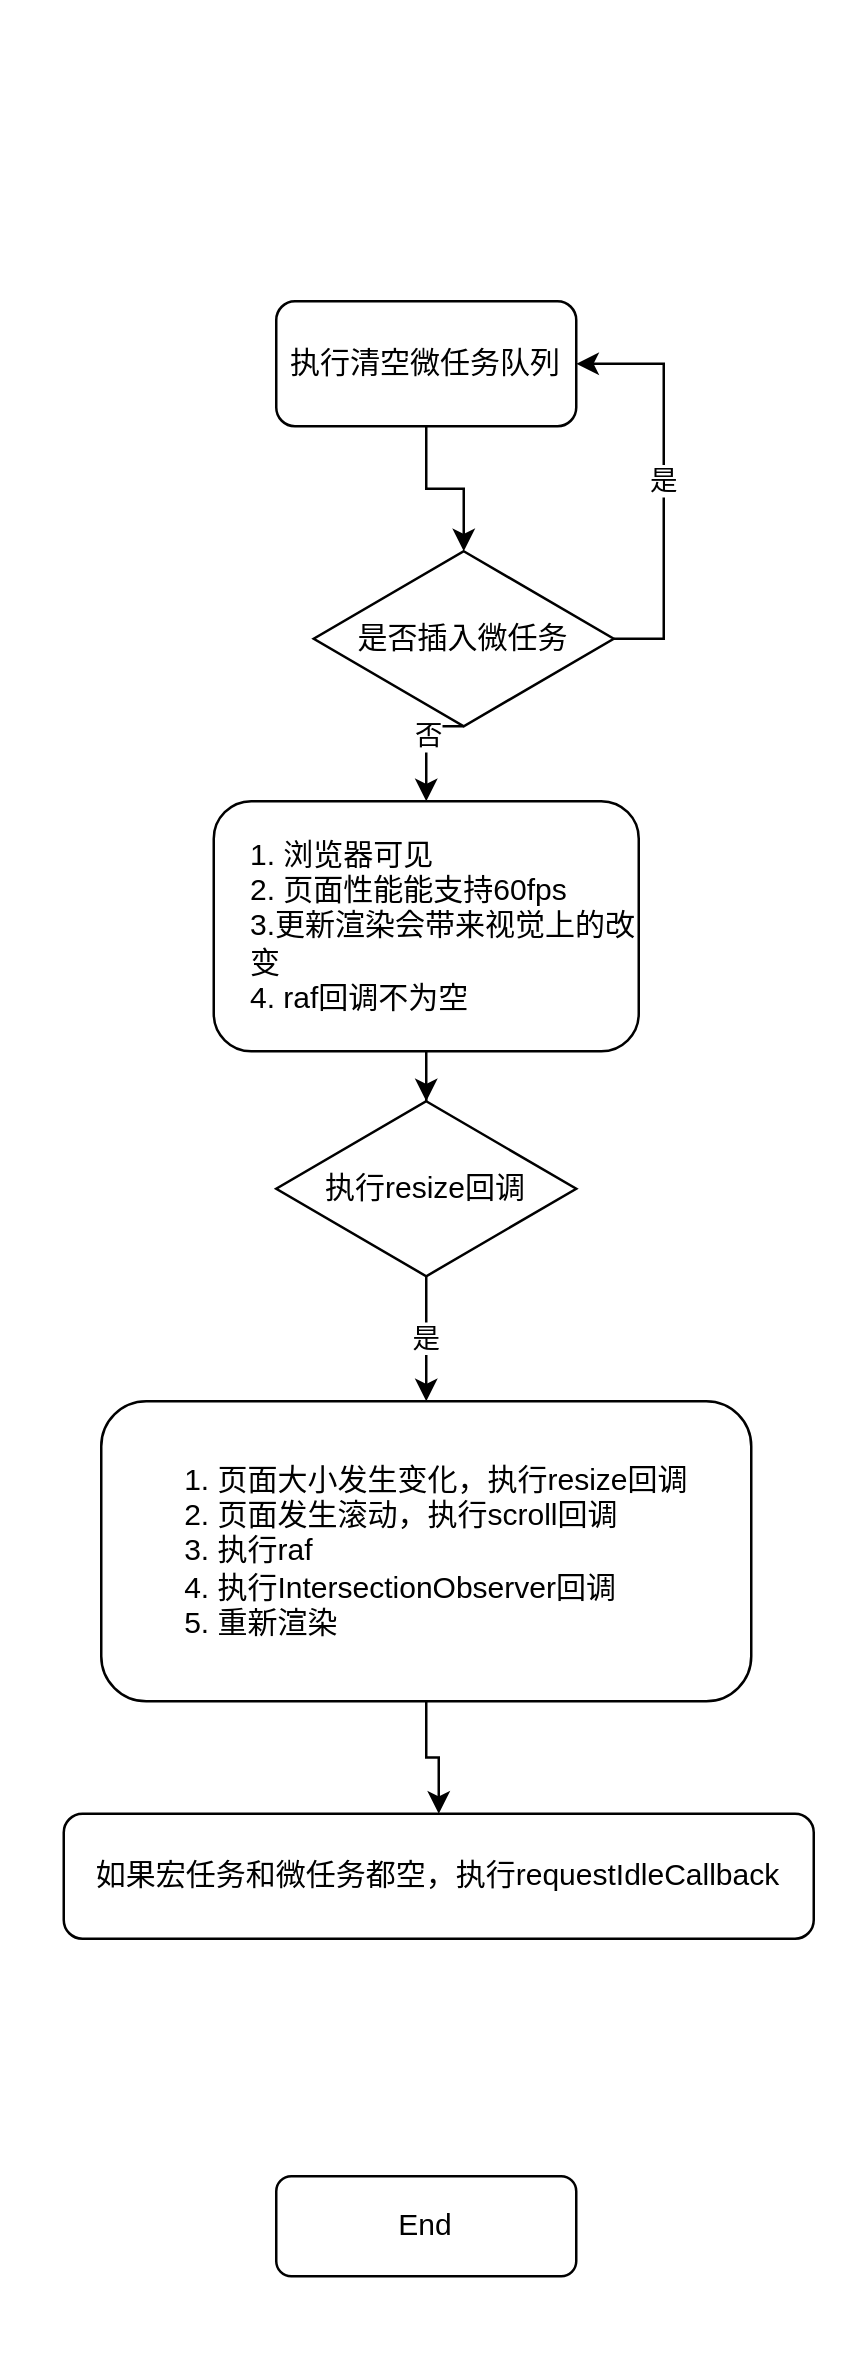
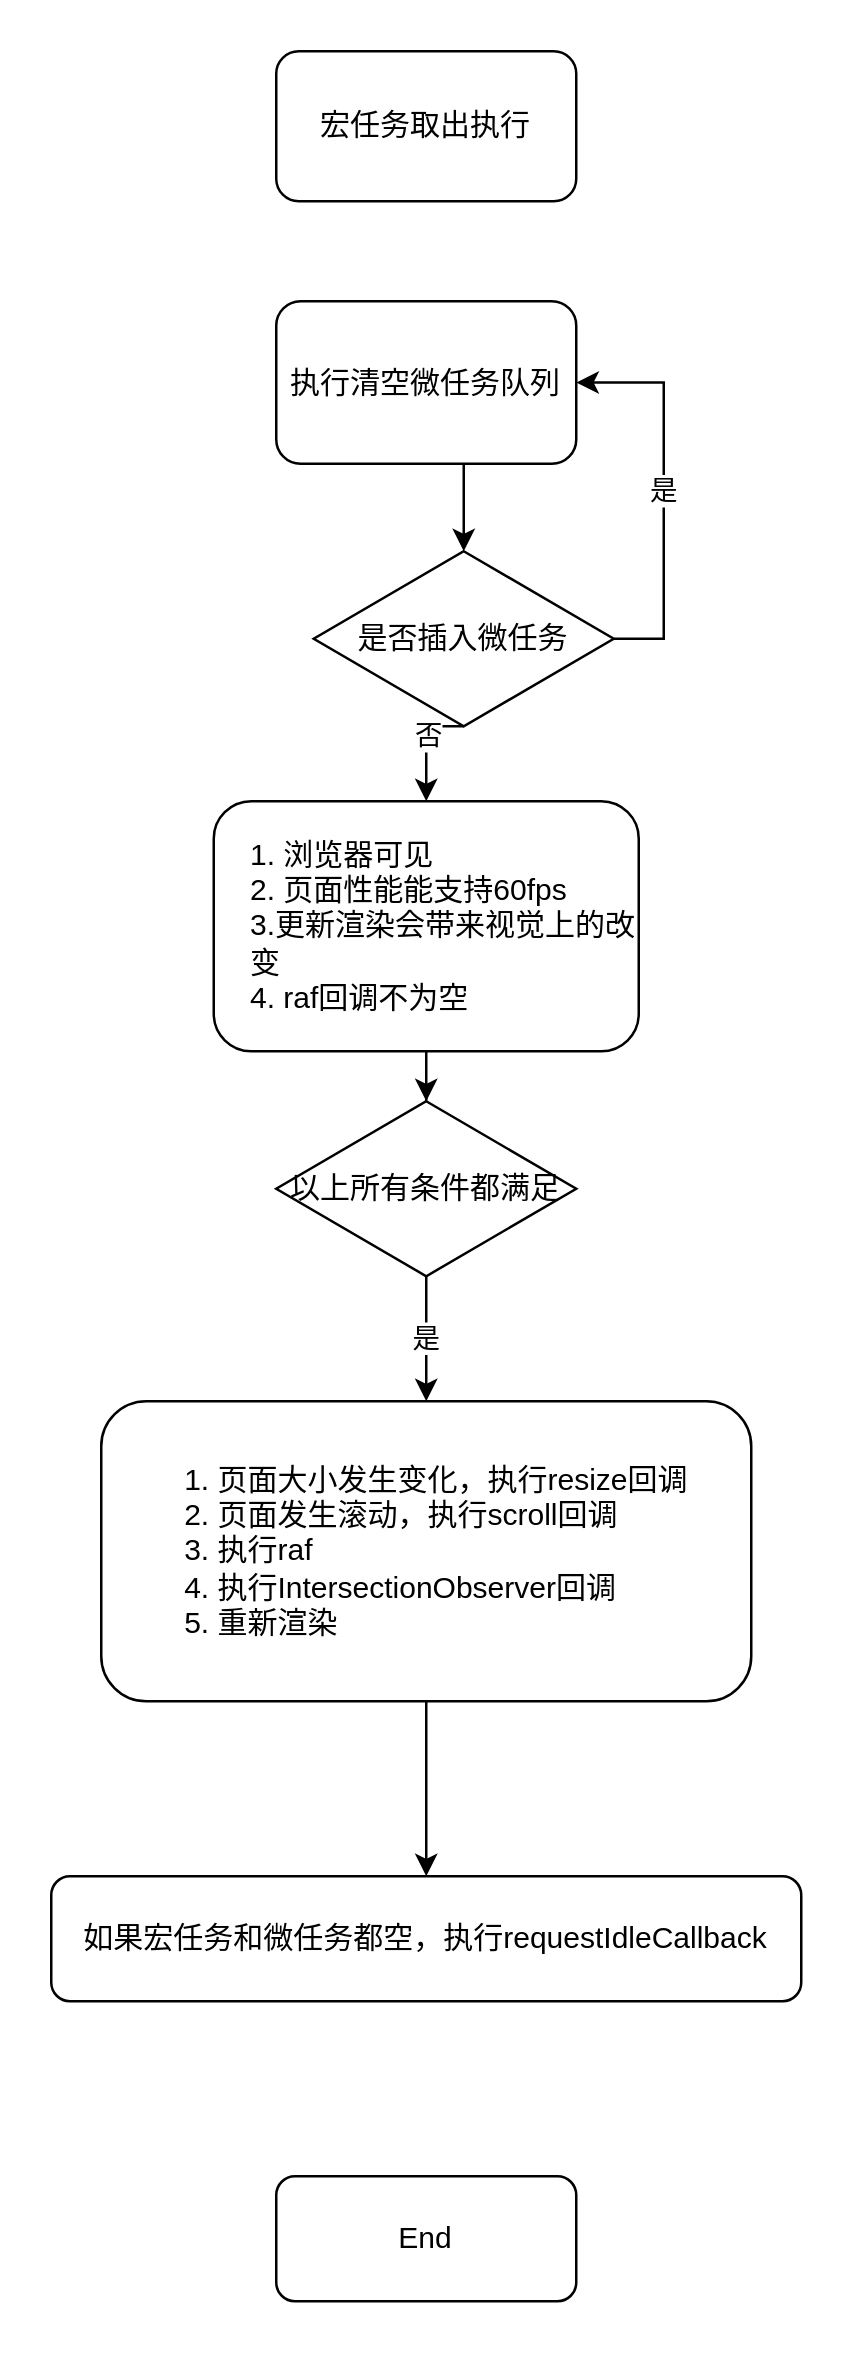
none -> (426, 126)
(426, 364) -> (426, 383)
(426, 1189) -> (426, 1189)
(439, 1876) -> (426, 1939)
(426, 2226) -> (426, 2239)
